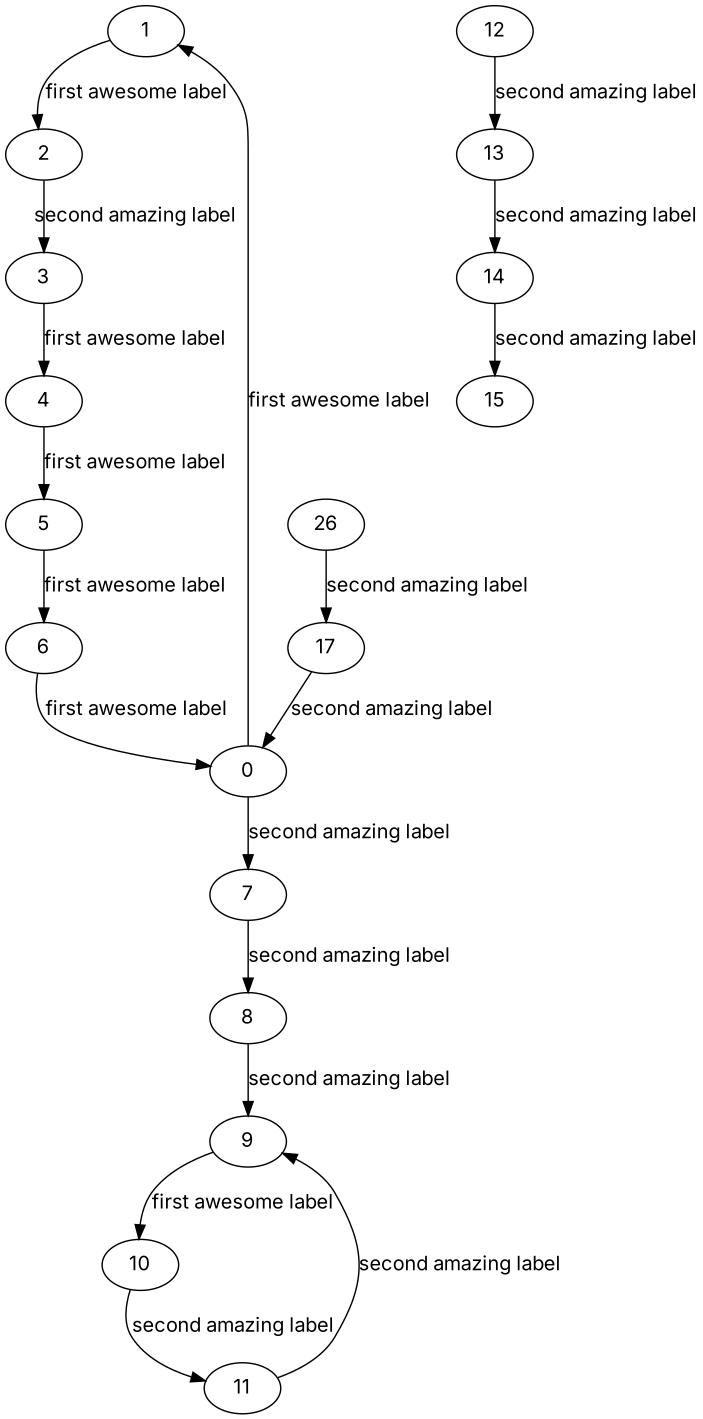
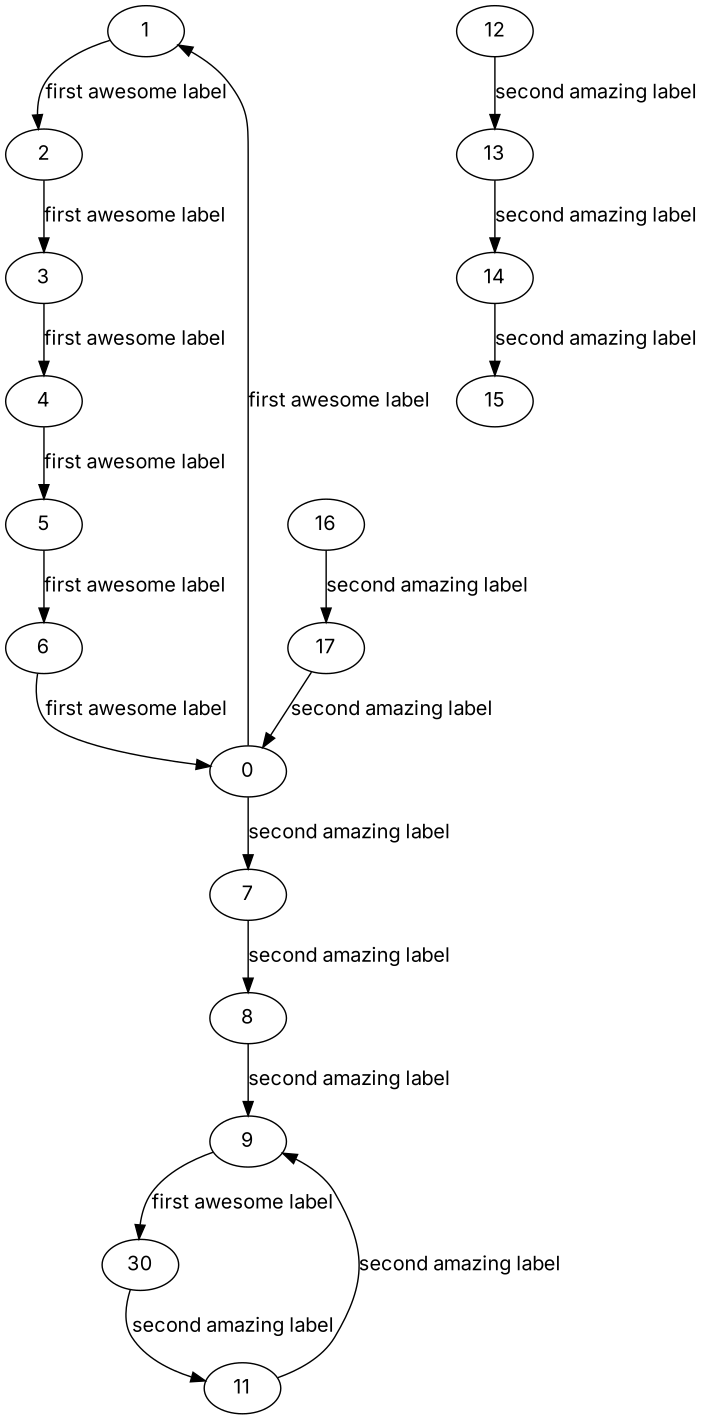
(135, 216) -> (135, 216)
(326, 525) -> (326, 525)
(140, 1265) -> (140, 1265)
